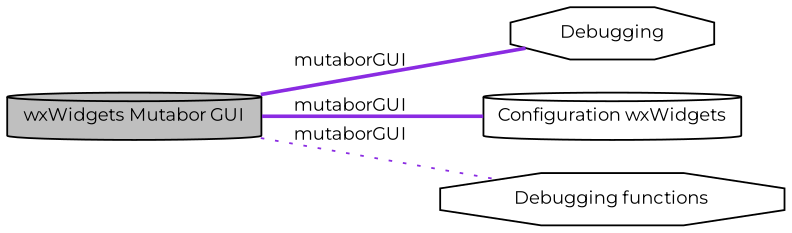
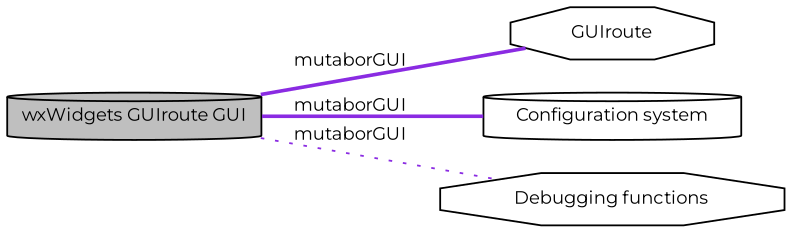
(612, 33) -> (612, 33)
(134, 116) -> (134, 116)
(612, 116) -> (612, 116)
